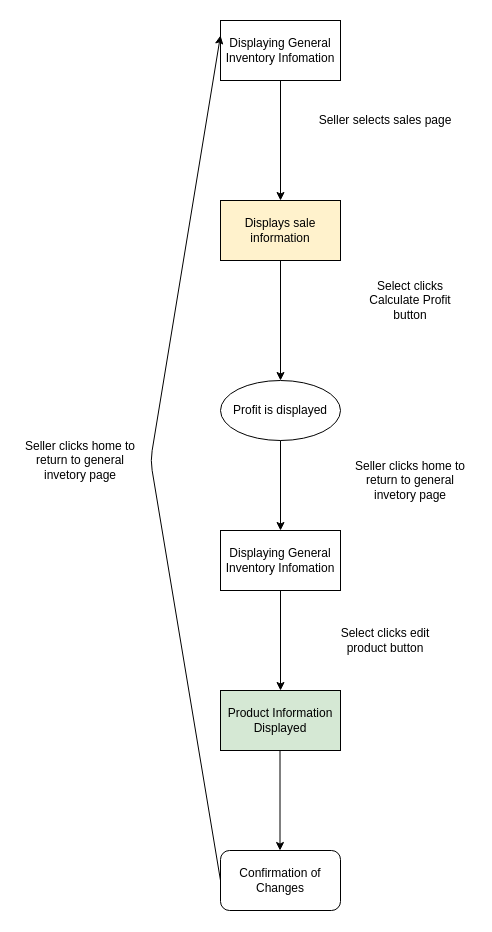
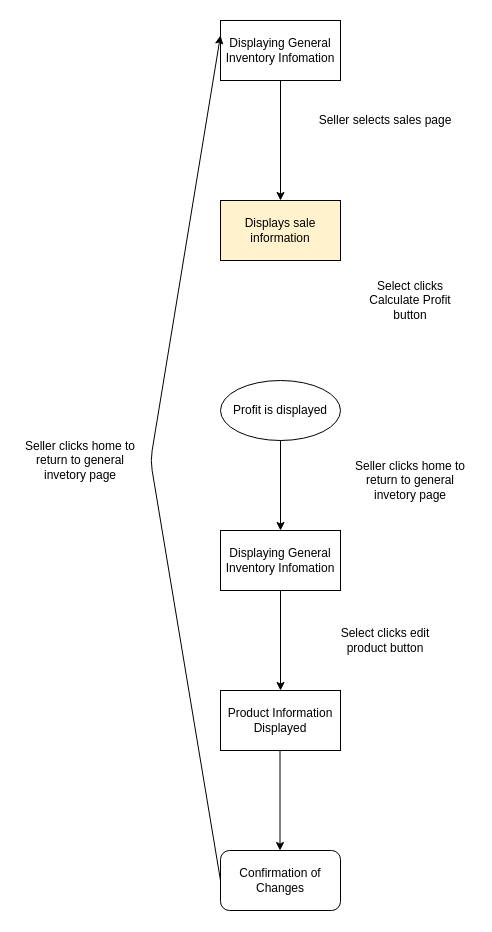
(281, 317) -> none
(281, 721) -> (281, 721)
